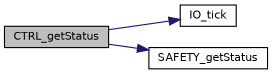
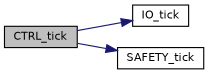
(57, 37) -> (41, 37)
(208, 58) -> (161, 58)
